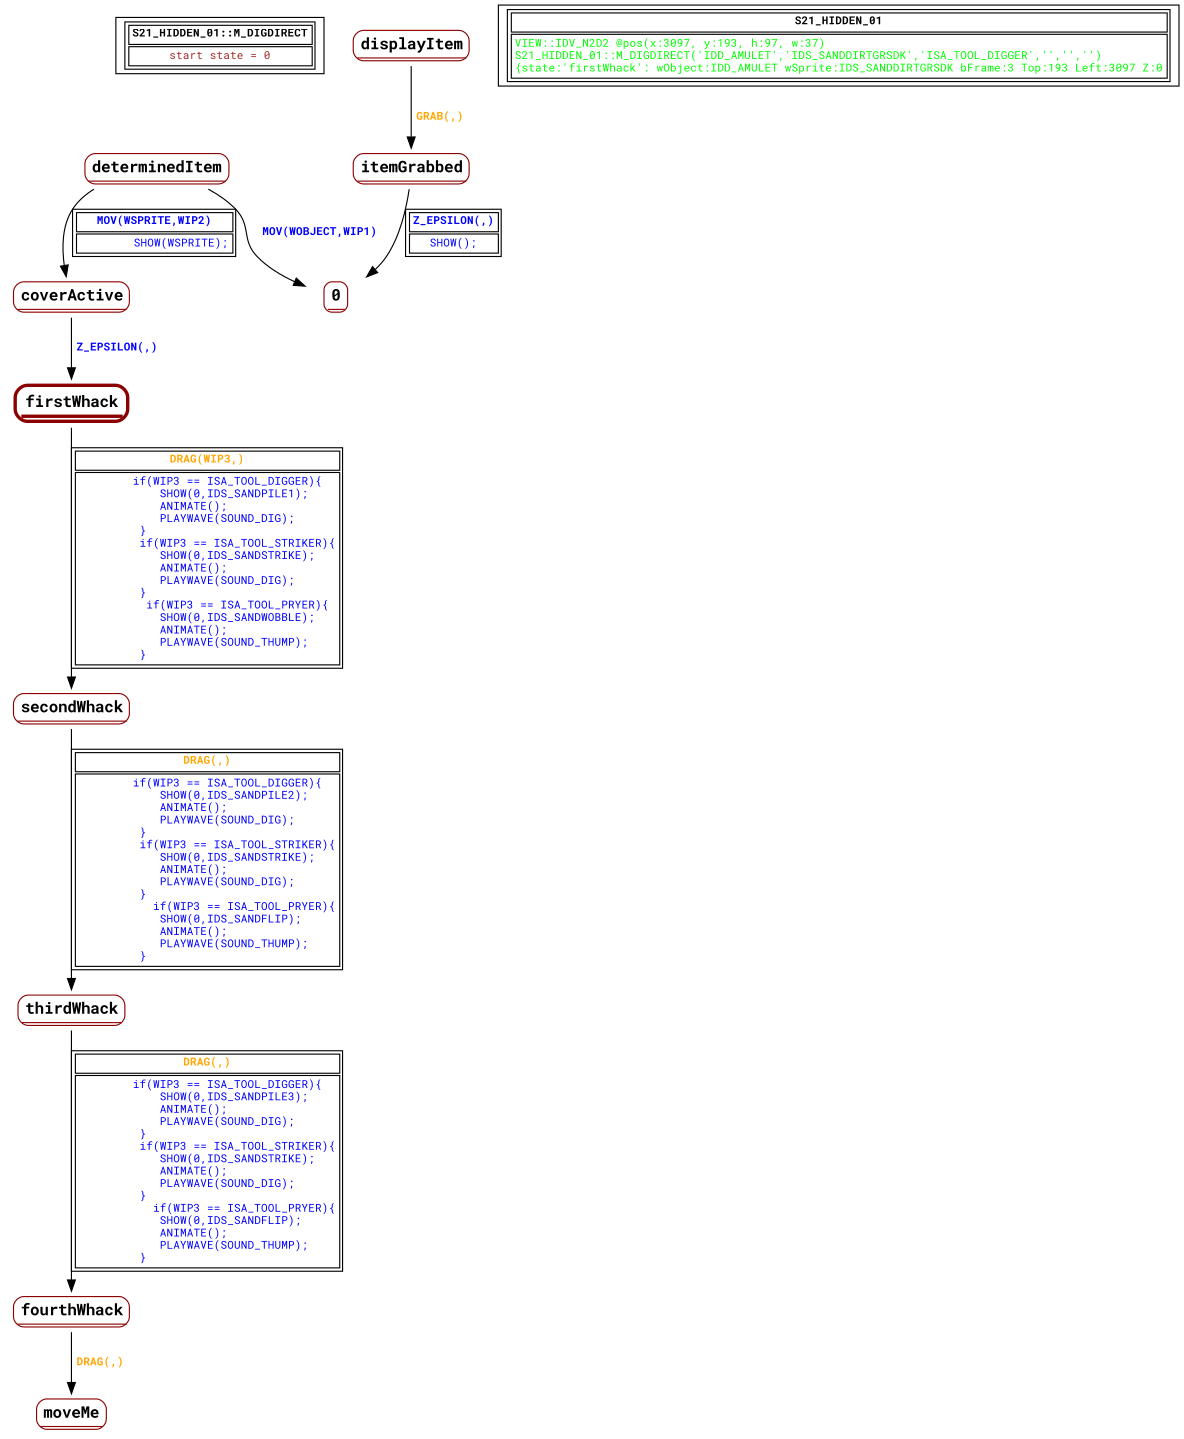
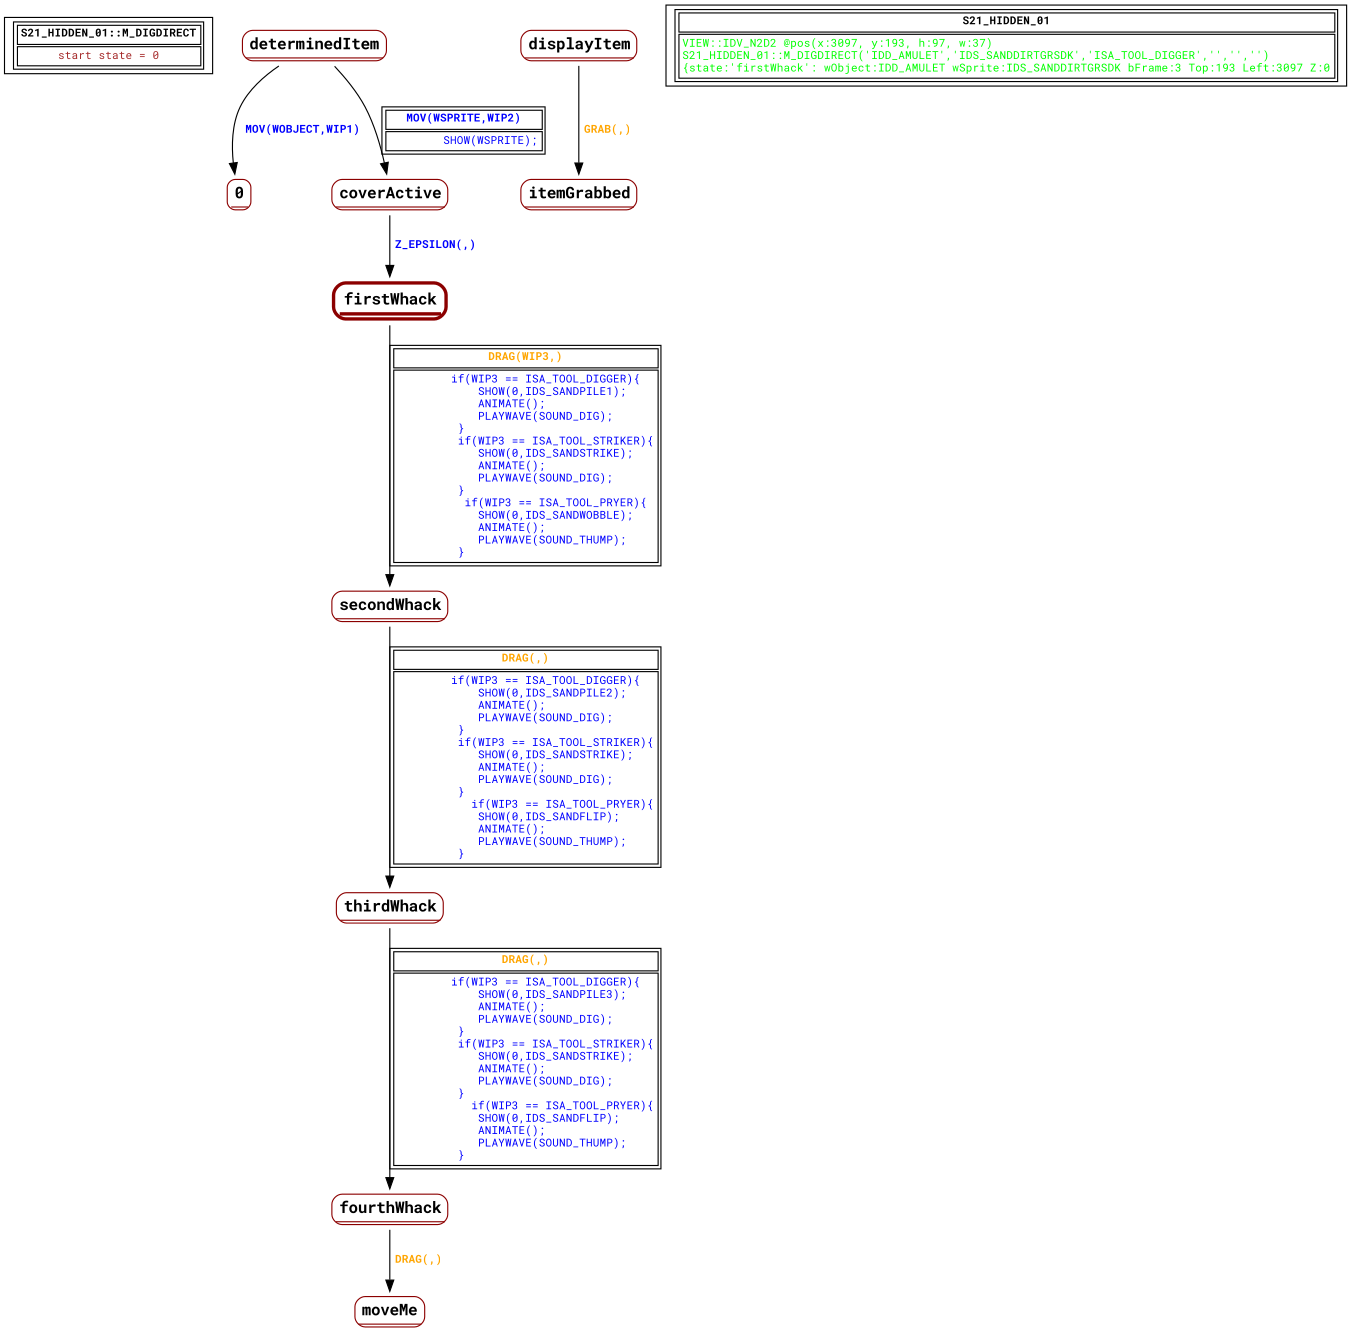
(399, 232) -> none
